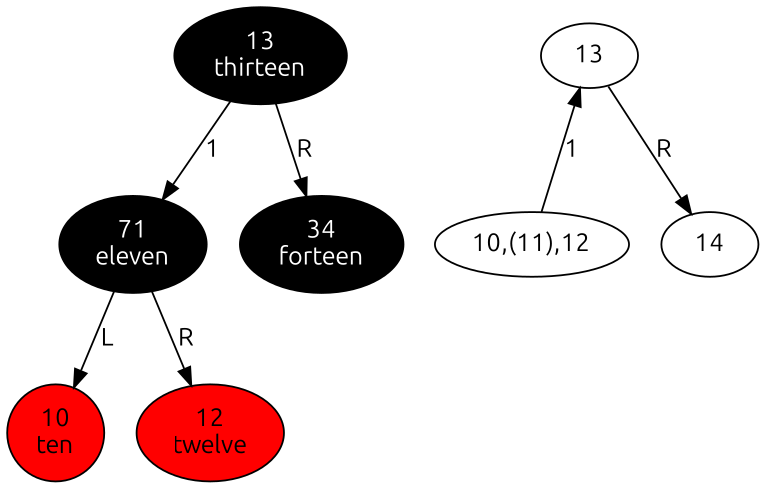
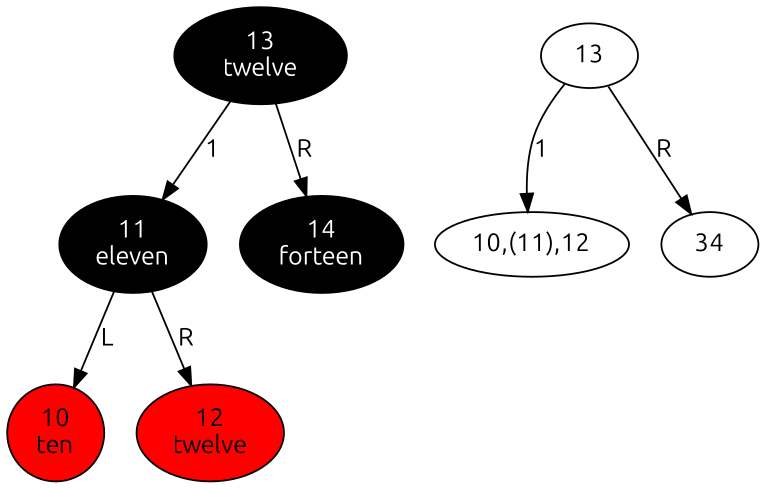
(261, 56) -> (261, 56)
(558, 159) -> (534, 135)
(133, 244) -> (133, 244)
(322, 244) -> (322, 244)
(710, 244) -> (710, 244)
